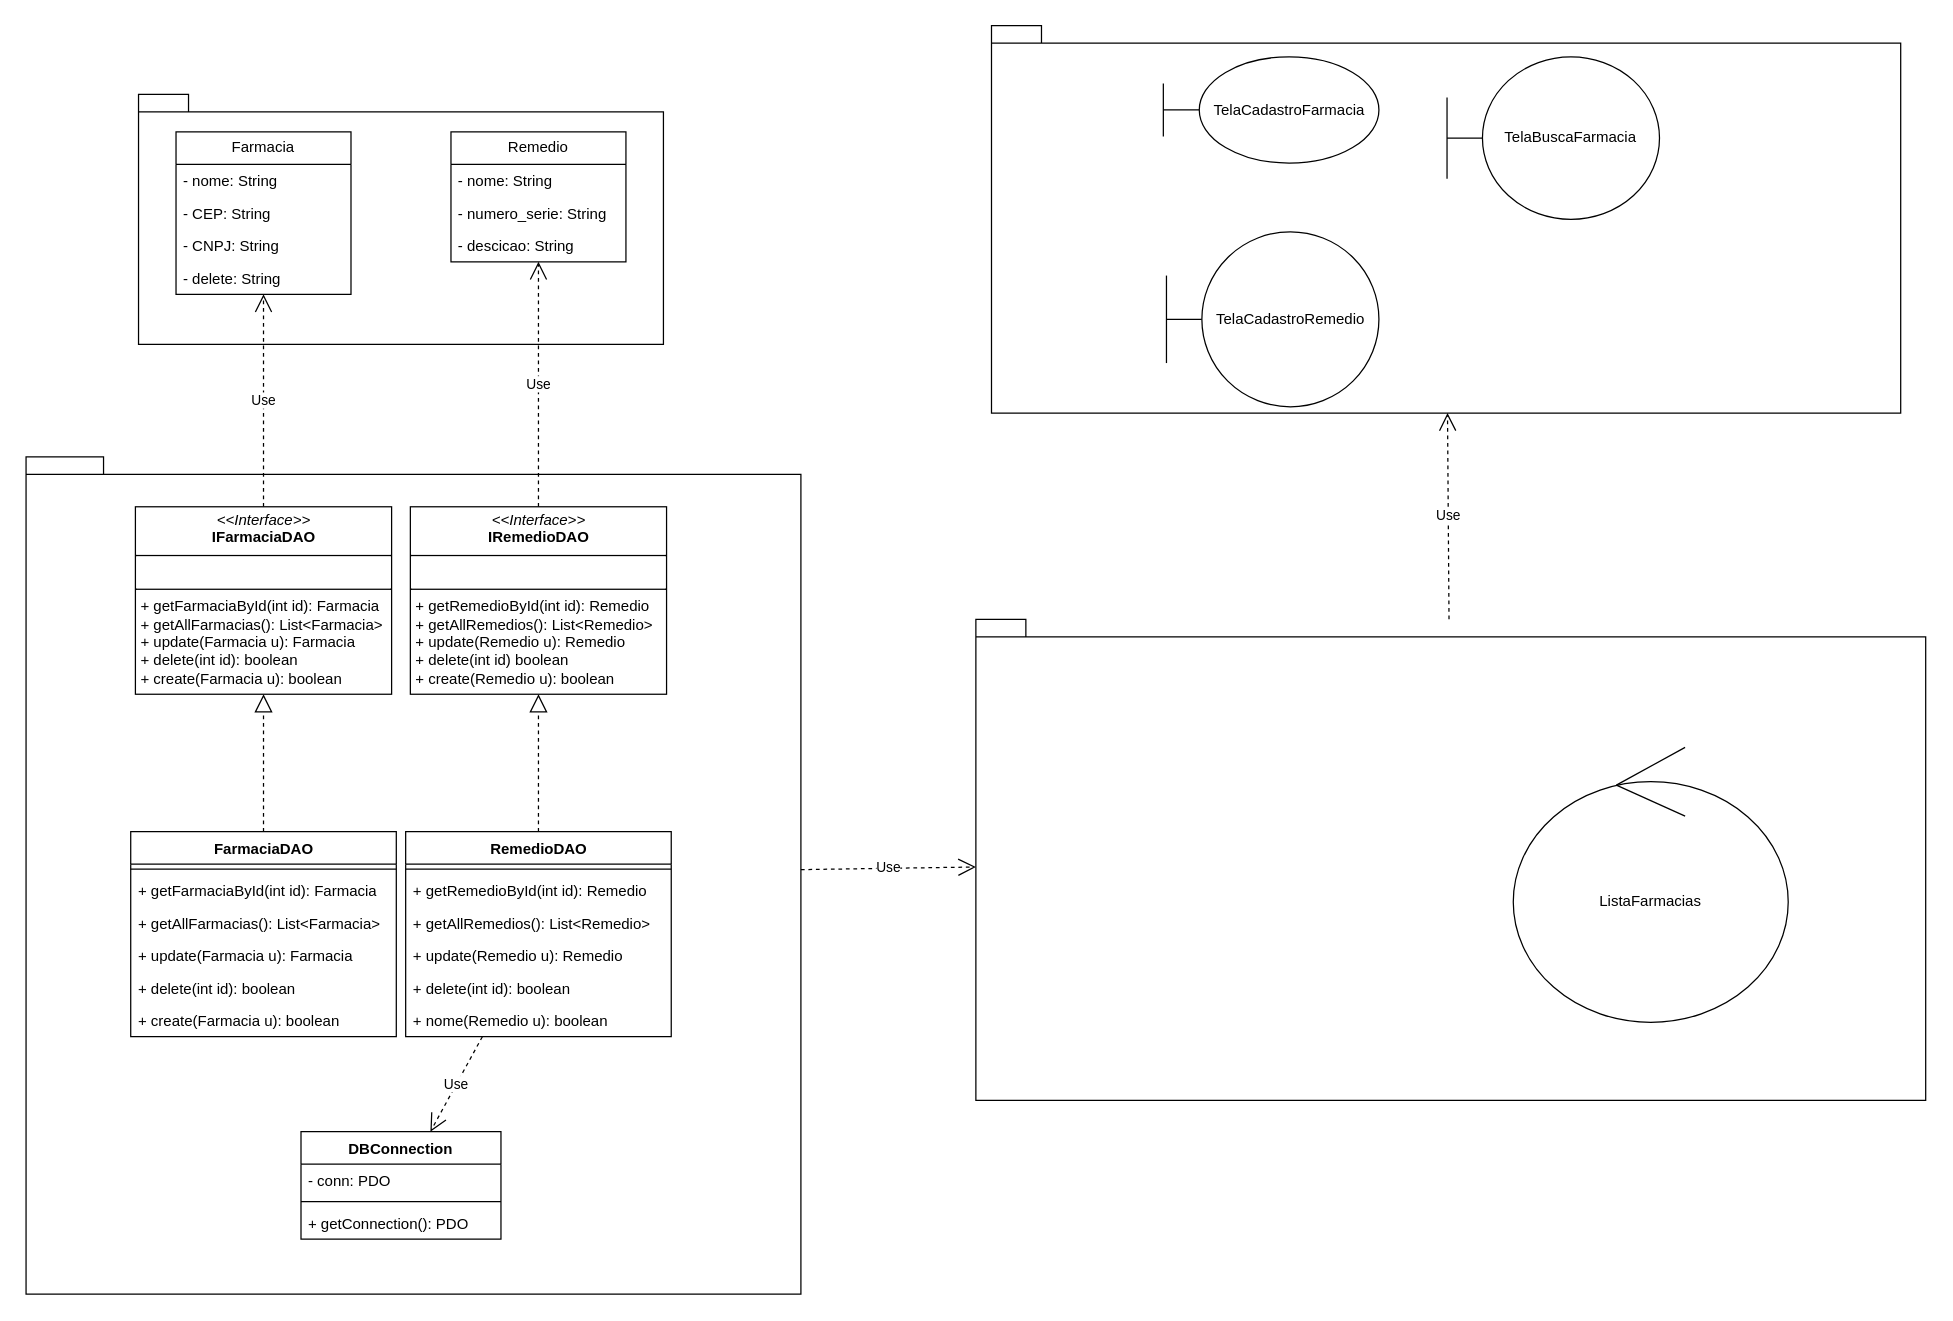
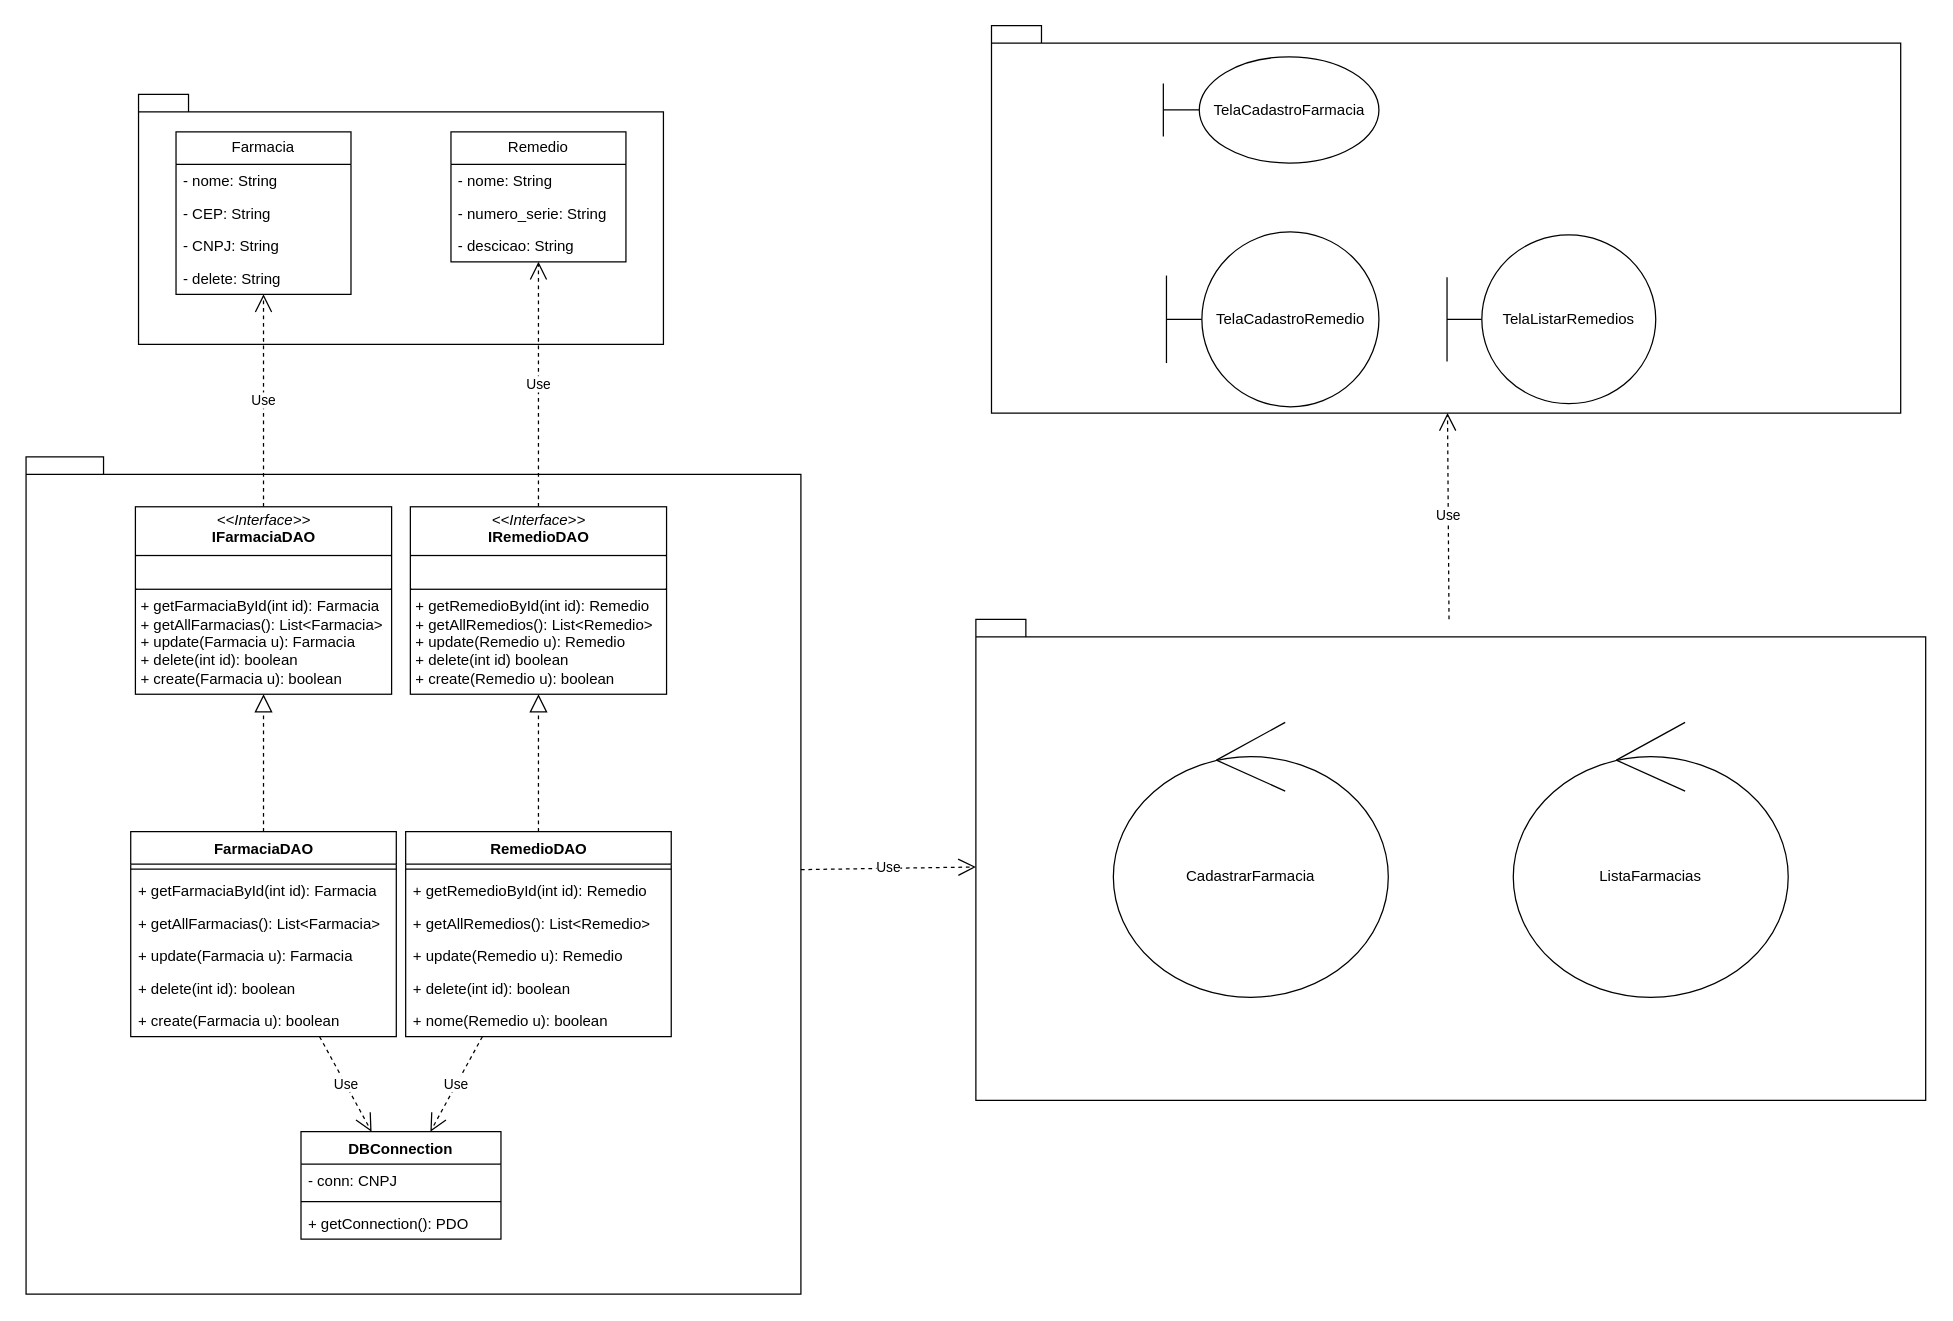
(1553, 138) -> none
none -> (1551, 319)
none -> (1251, 860)
(1651, 885) -> (1651, 860)
none -> (345, 1084)
(348, 1182) -> (353, 1182)
